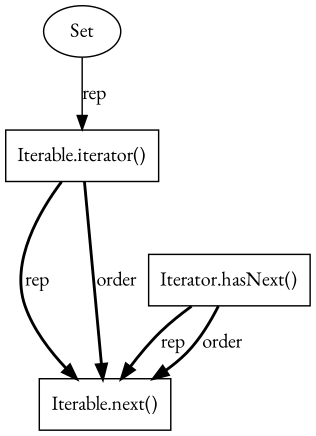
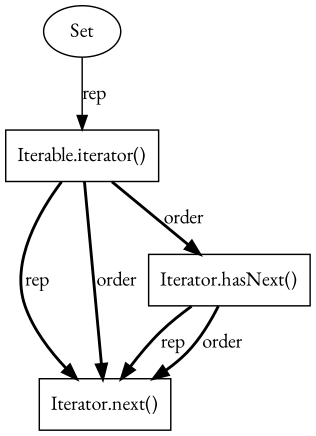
none -> (150, 213)
(105, 404) -> (105, 404)
